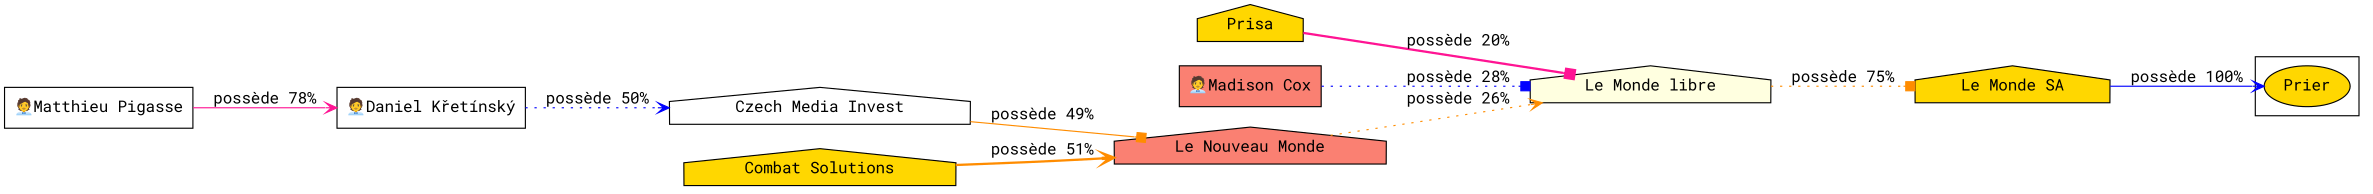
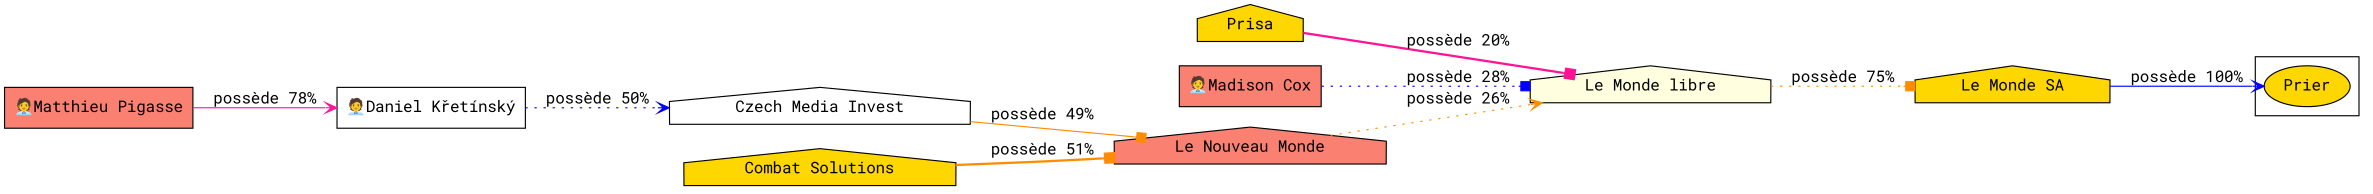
(99, 108) -> (99, 108)
(1029, 162) -> (1029, 162)
